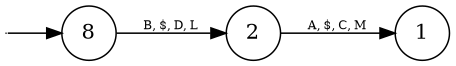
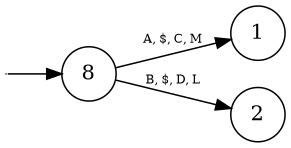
(330, 33) -> (166, 55)
